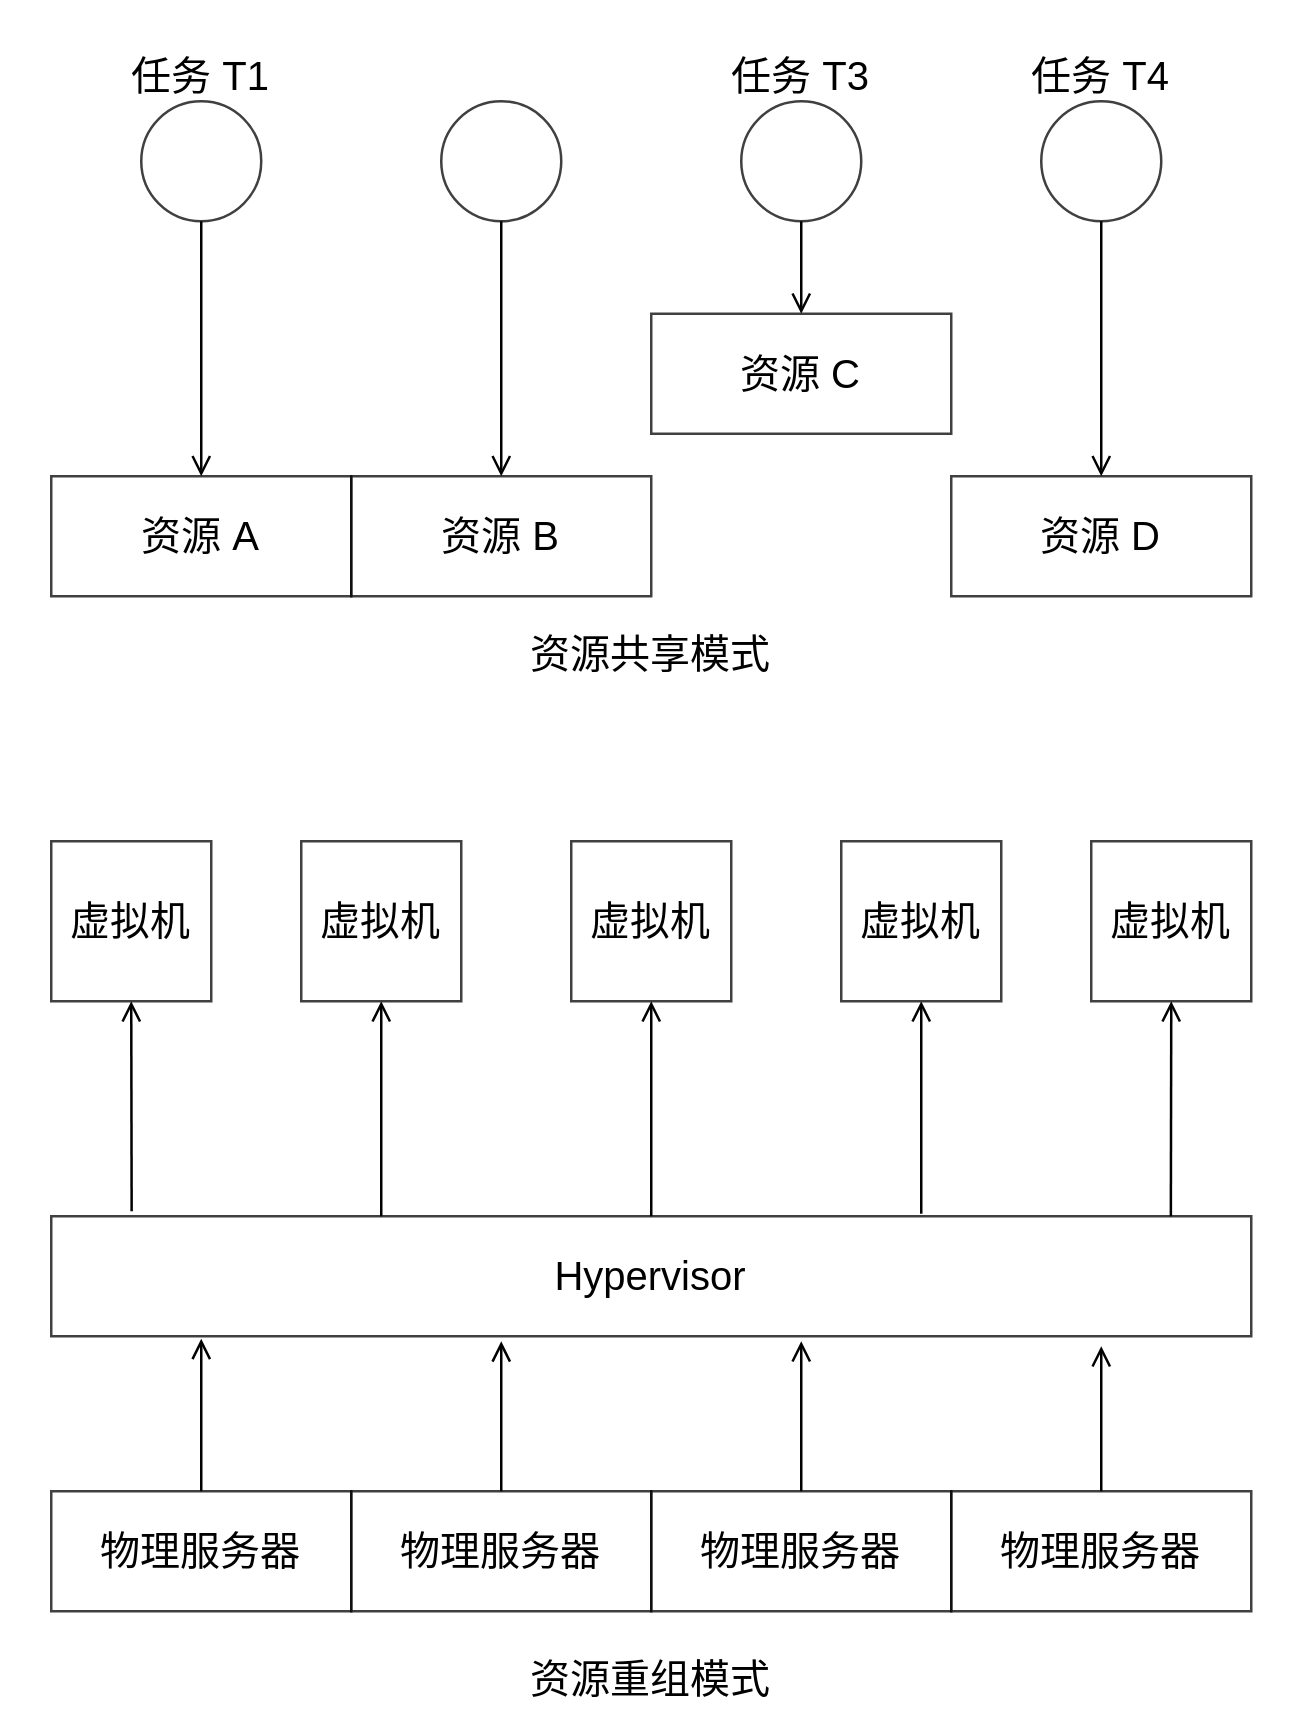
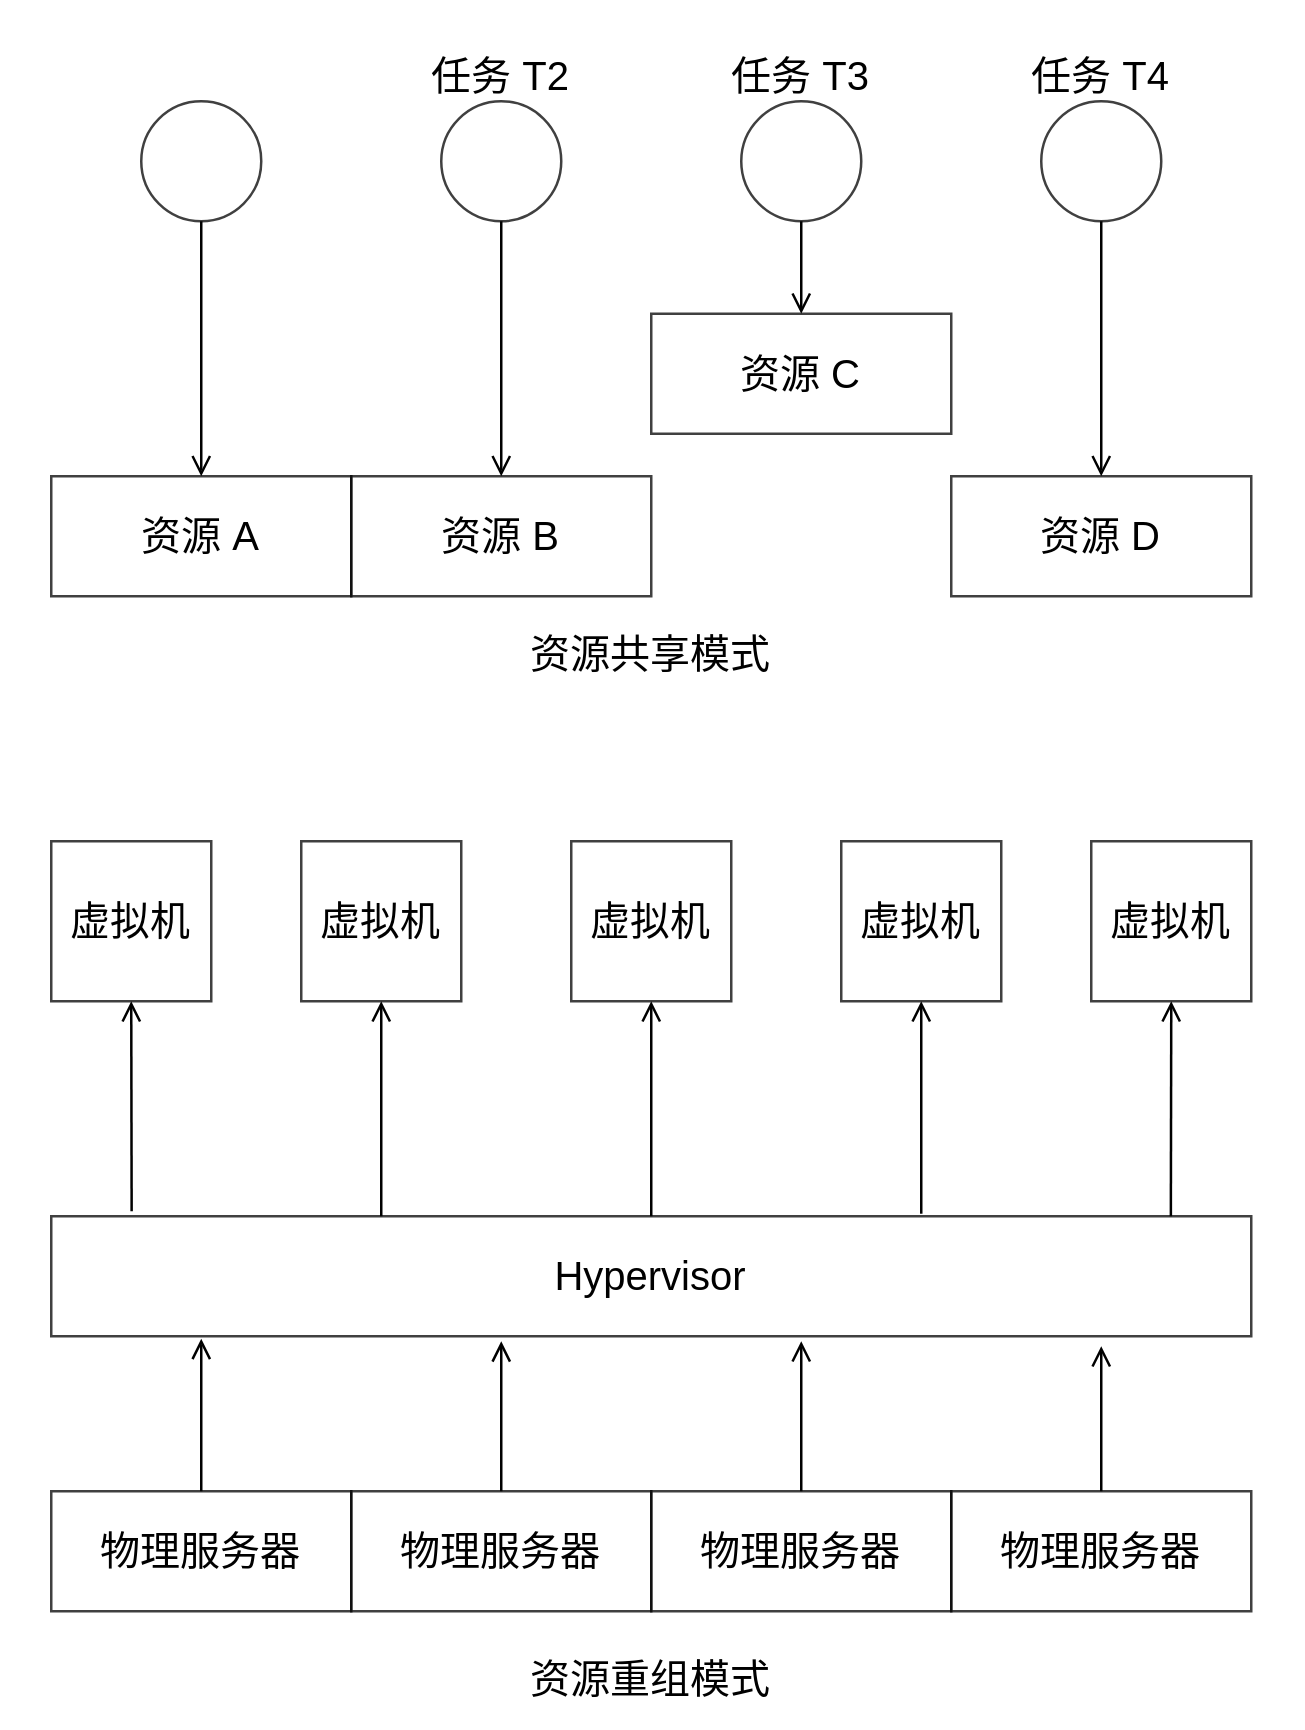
(201, 76) -> none
none -> (501, 76)
